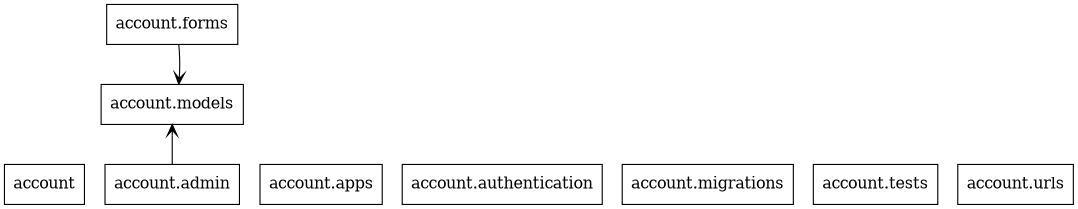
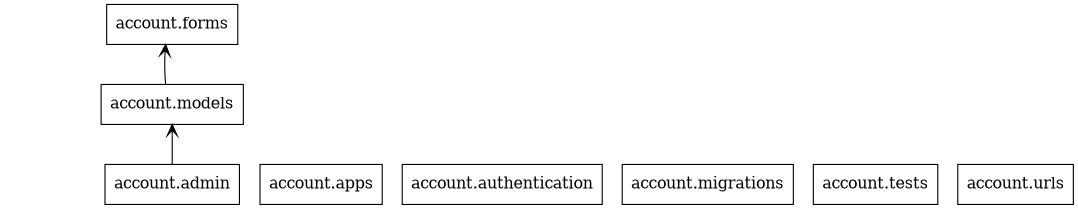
(180, 59) -> (165, 70)
(44, 184) -> none
